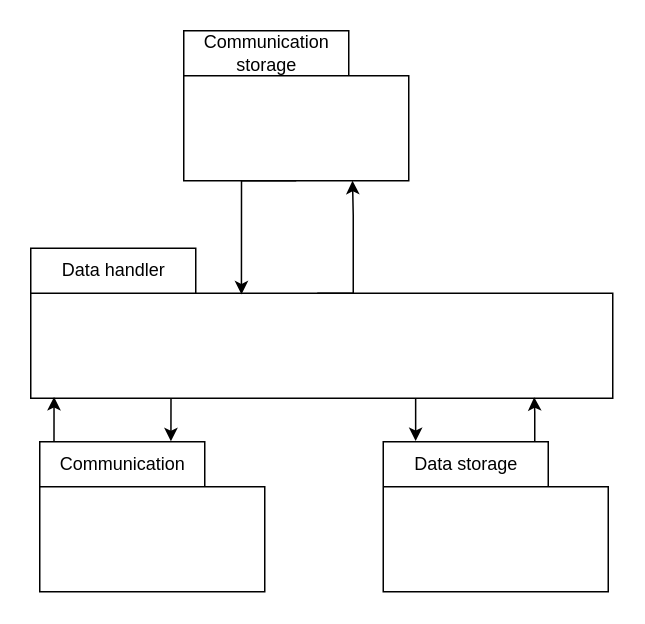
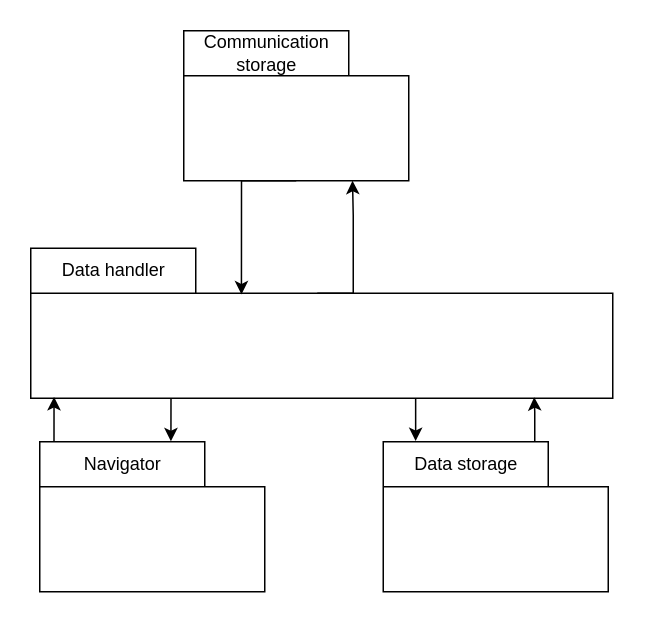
(123, 464) -> (123, 464)
